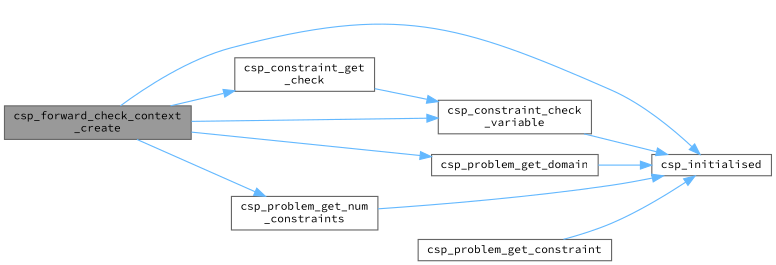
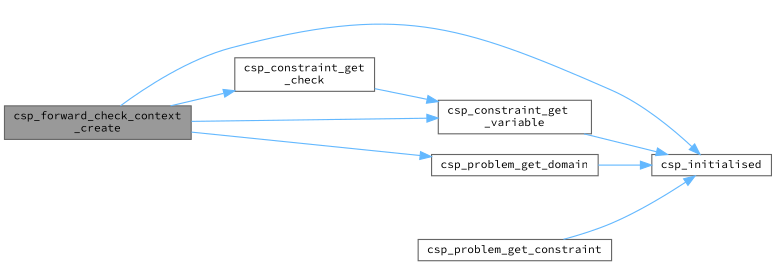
(515, 117) -> (515, 117)
(305, 213) -> none
